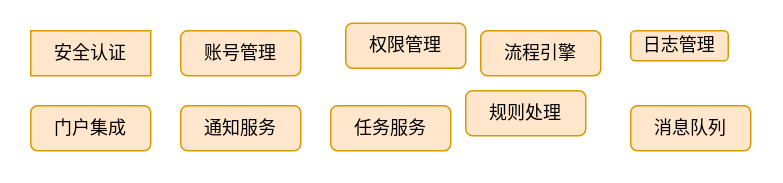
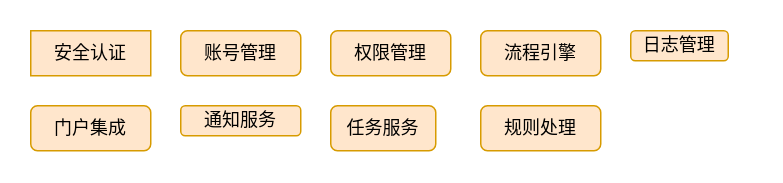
(406, 46) -> (391, 53)
(526, 113) -> (541, 128)
(241, 128) -> (241, 121)
(391, 128) -> (383, 128)
(691, 128) -> none
